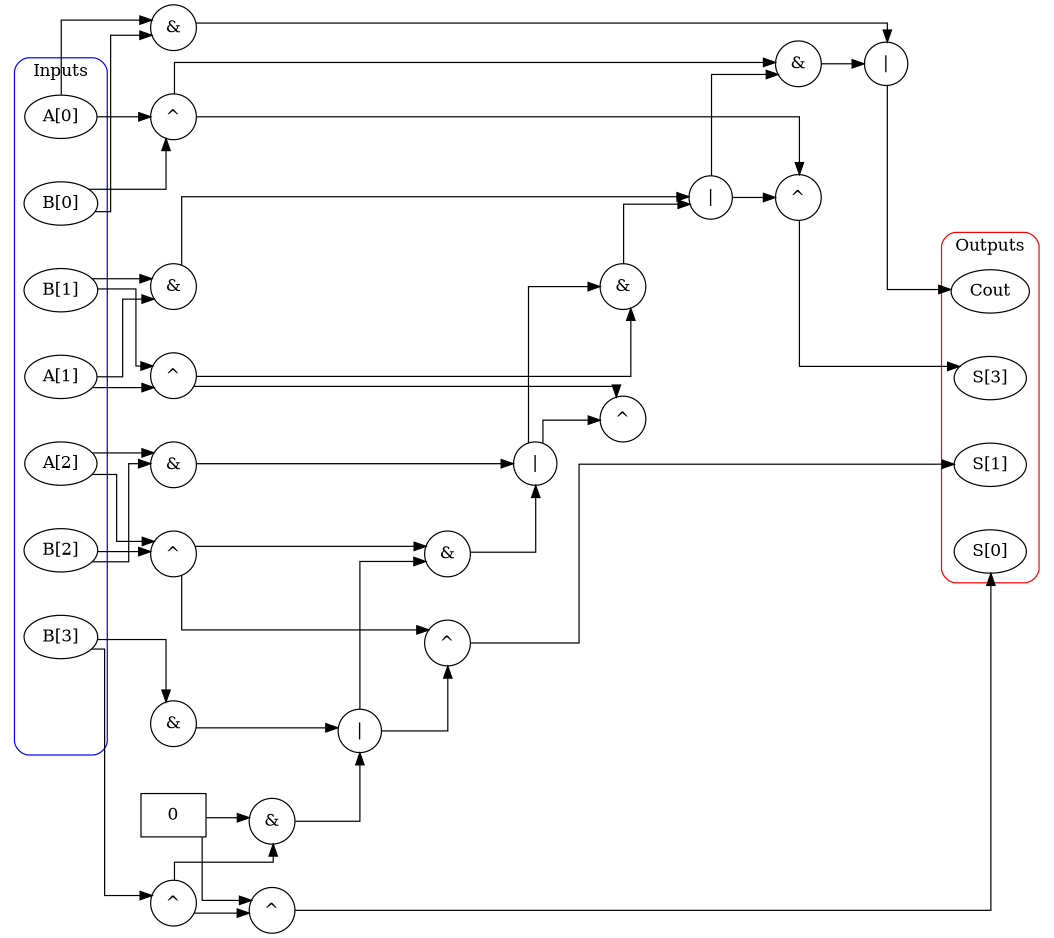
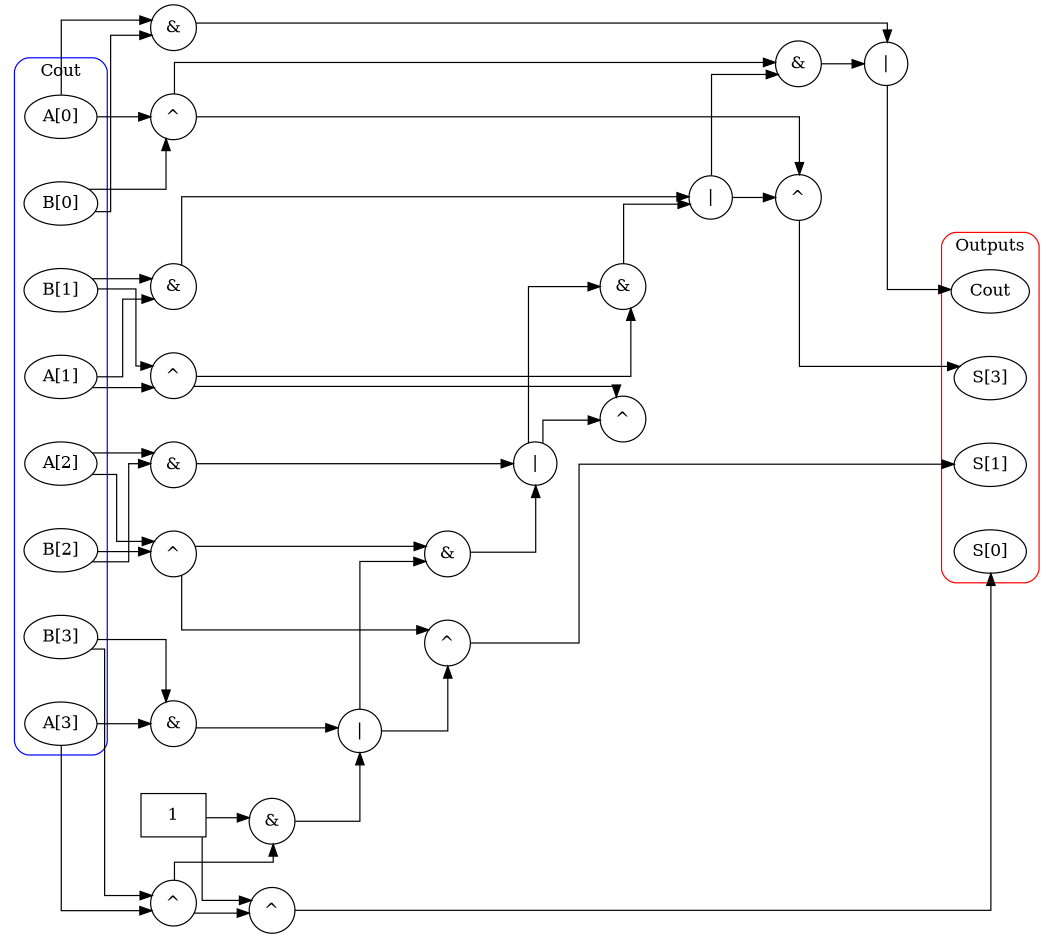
(61, 72) -> (61, 72)
none -> (61, 724)
(174, 815) -> (174, 815)
